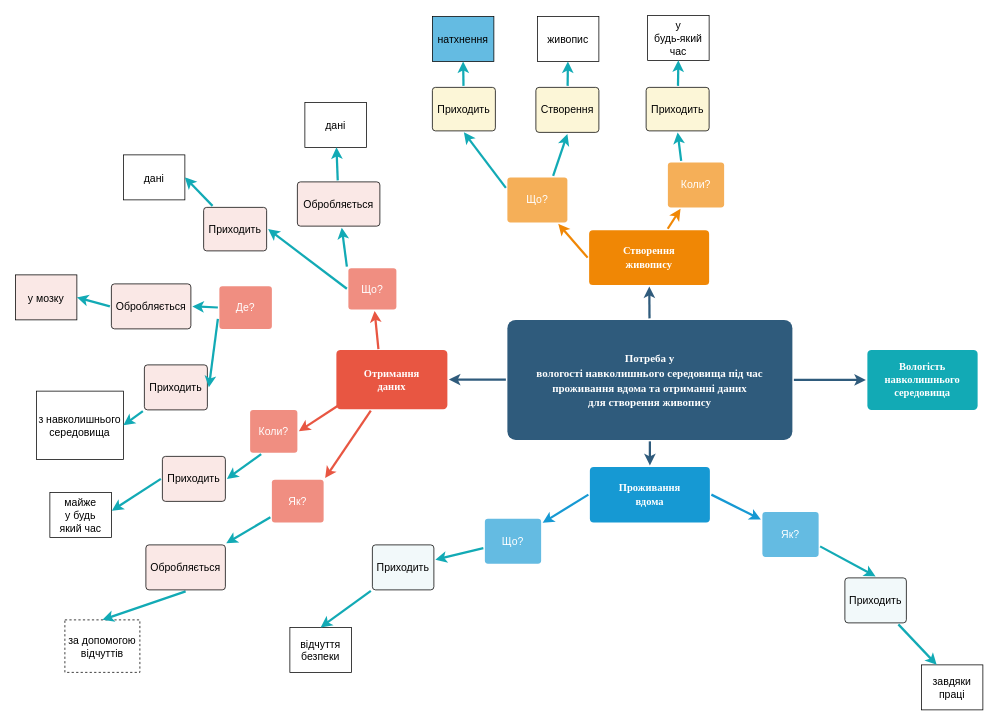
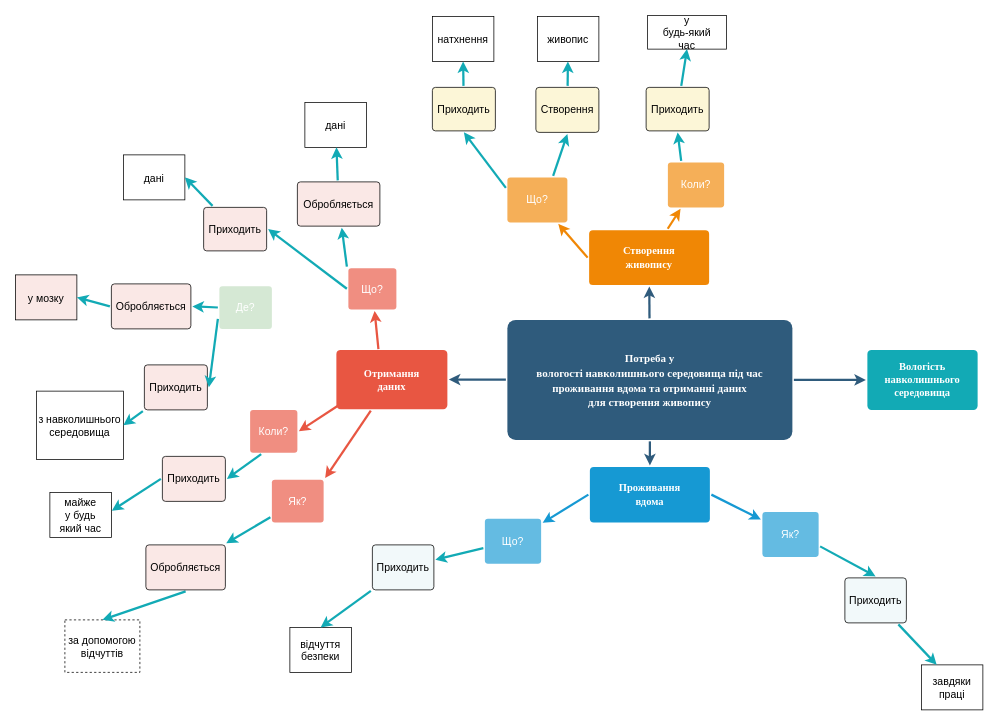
(678, 38) -> (687, 32)
(463, 39) -> (463, 39)
(246, 308) -> (246, 308)
